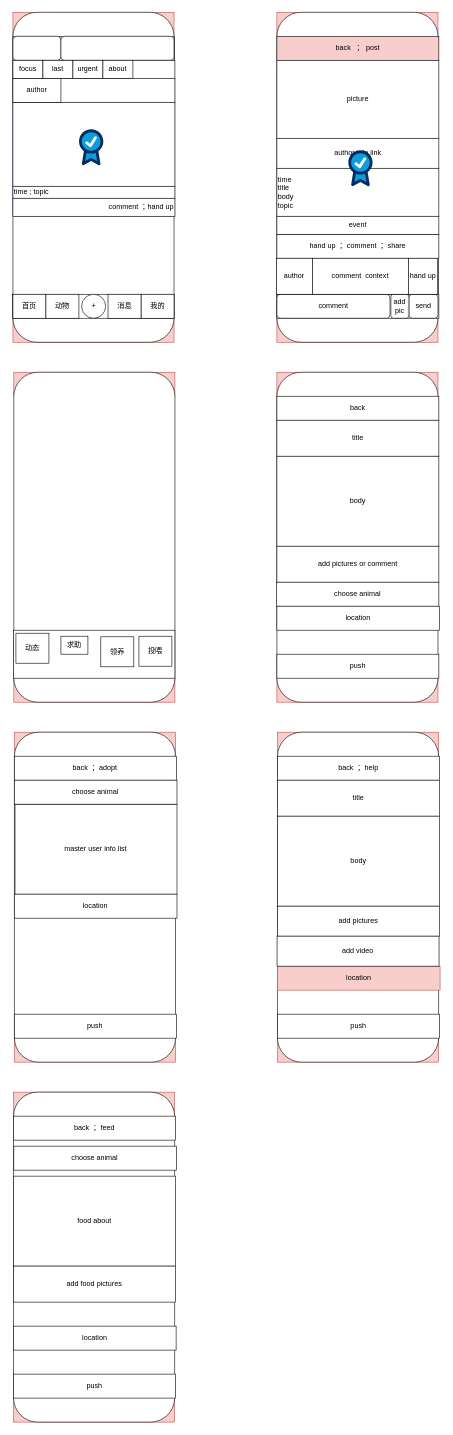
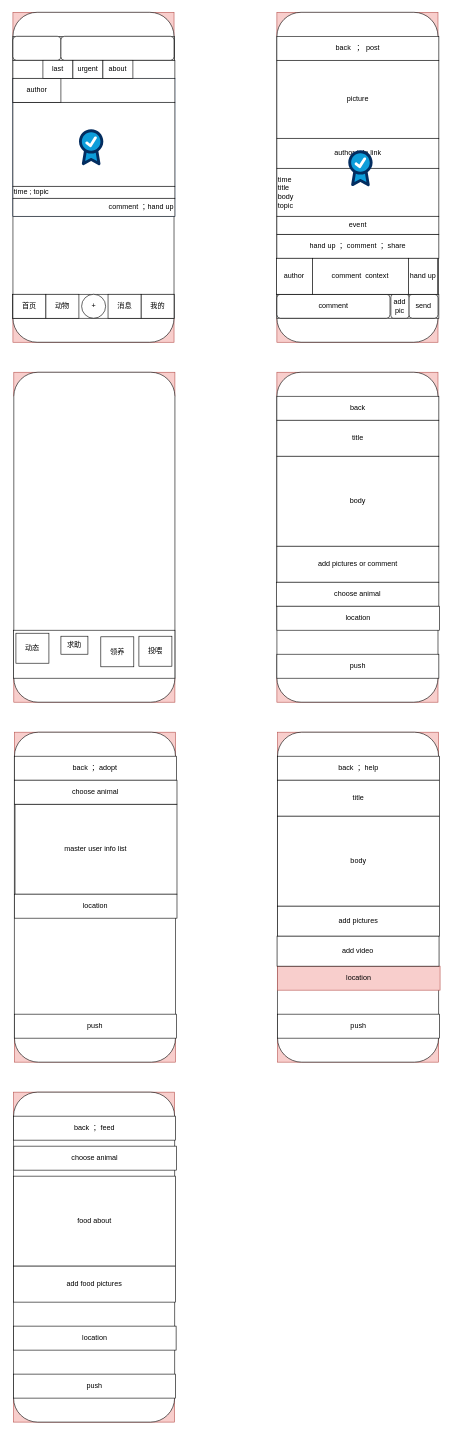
(358, 48) -> (358, 48)
(28, 69) -> none
